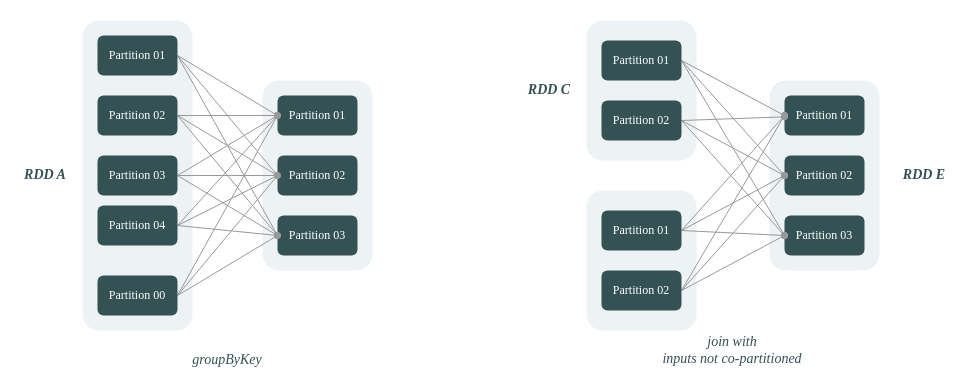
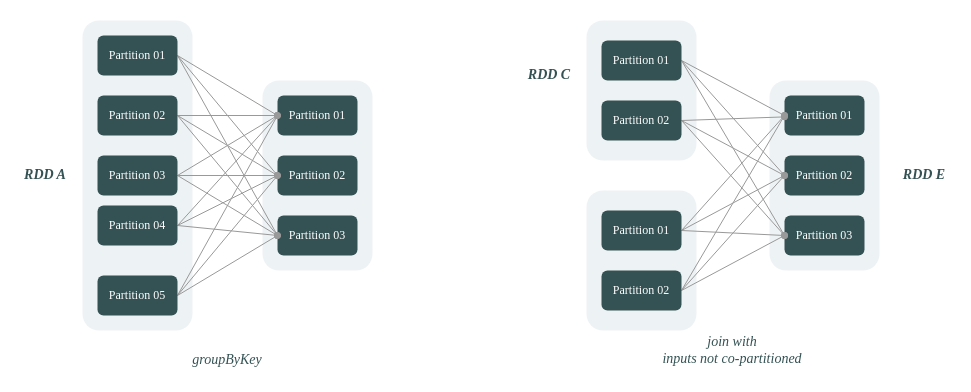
(550, 91) -> (550, 76)
(138, 296) -> (138, 296)
